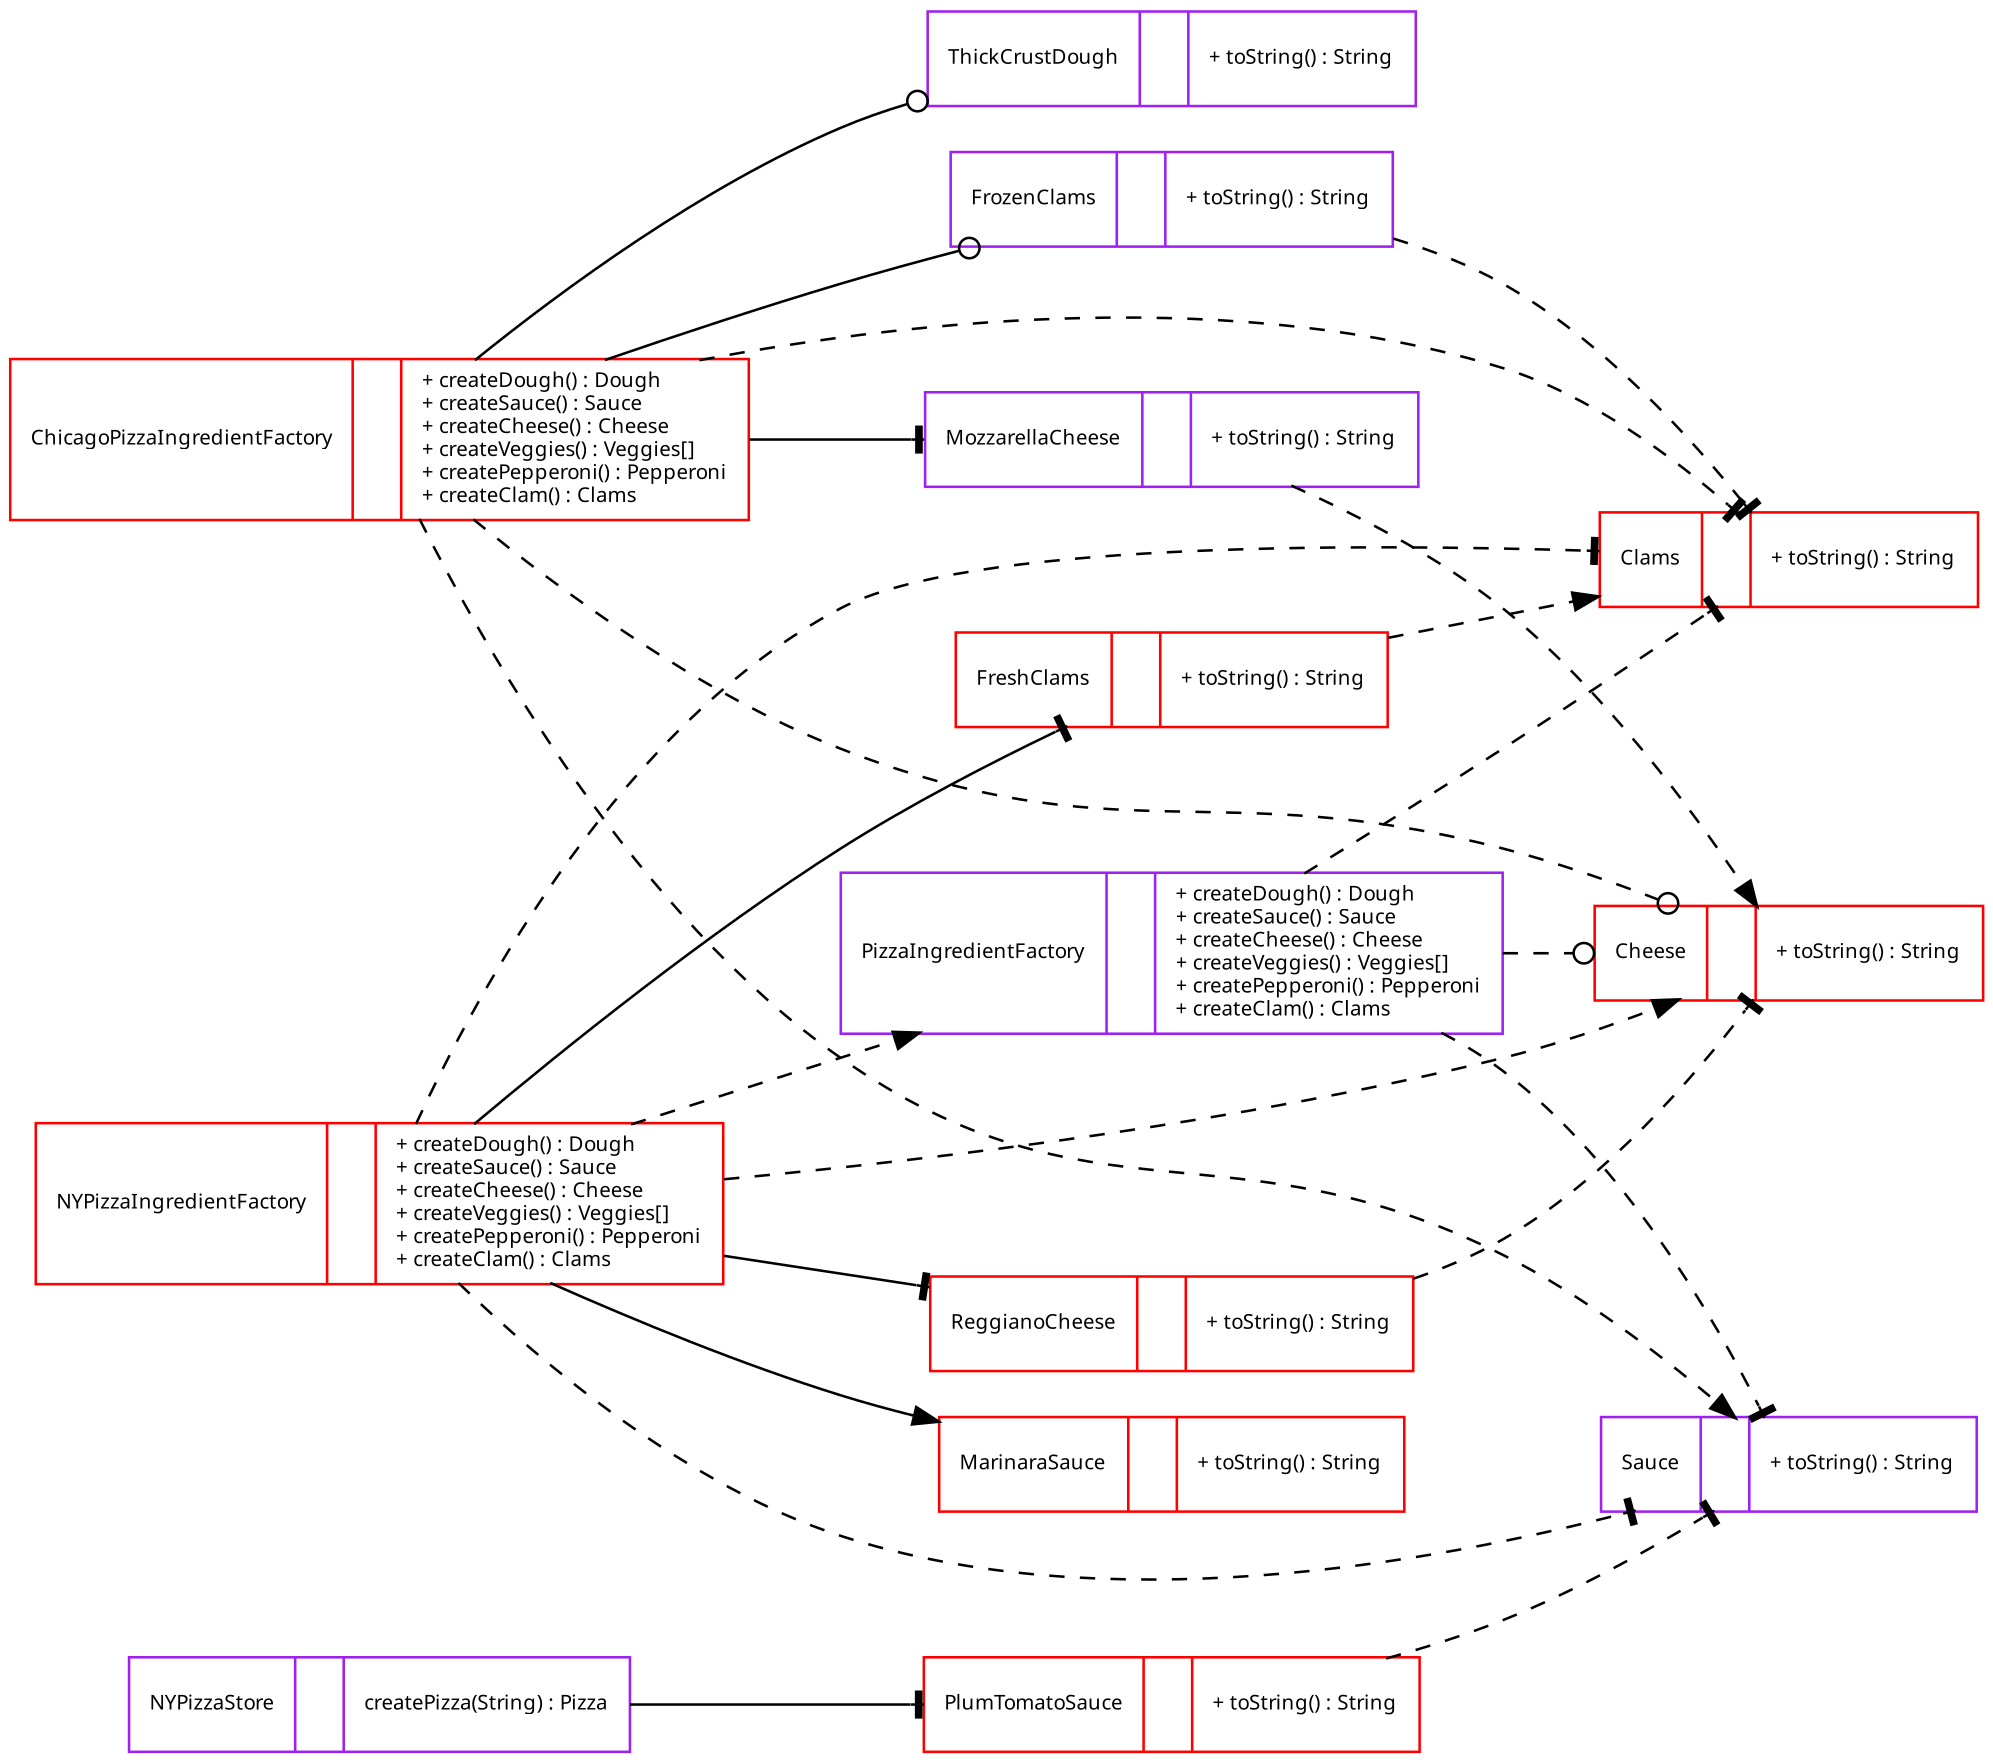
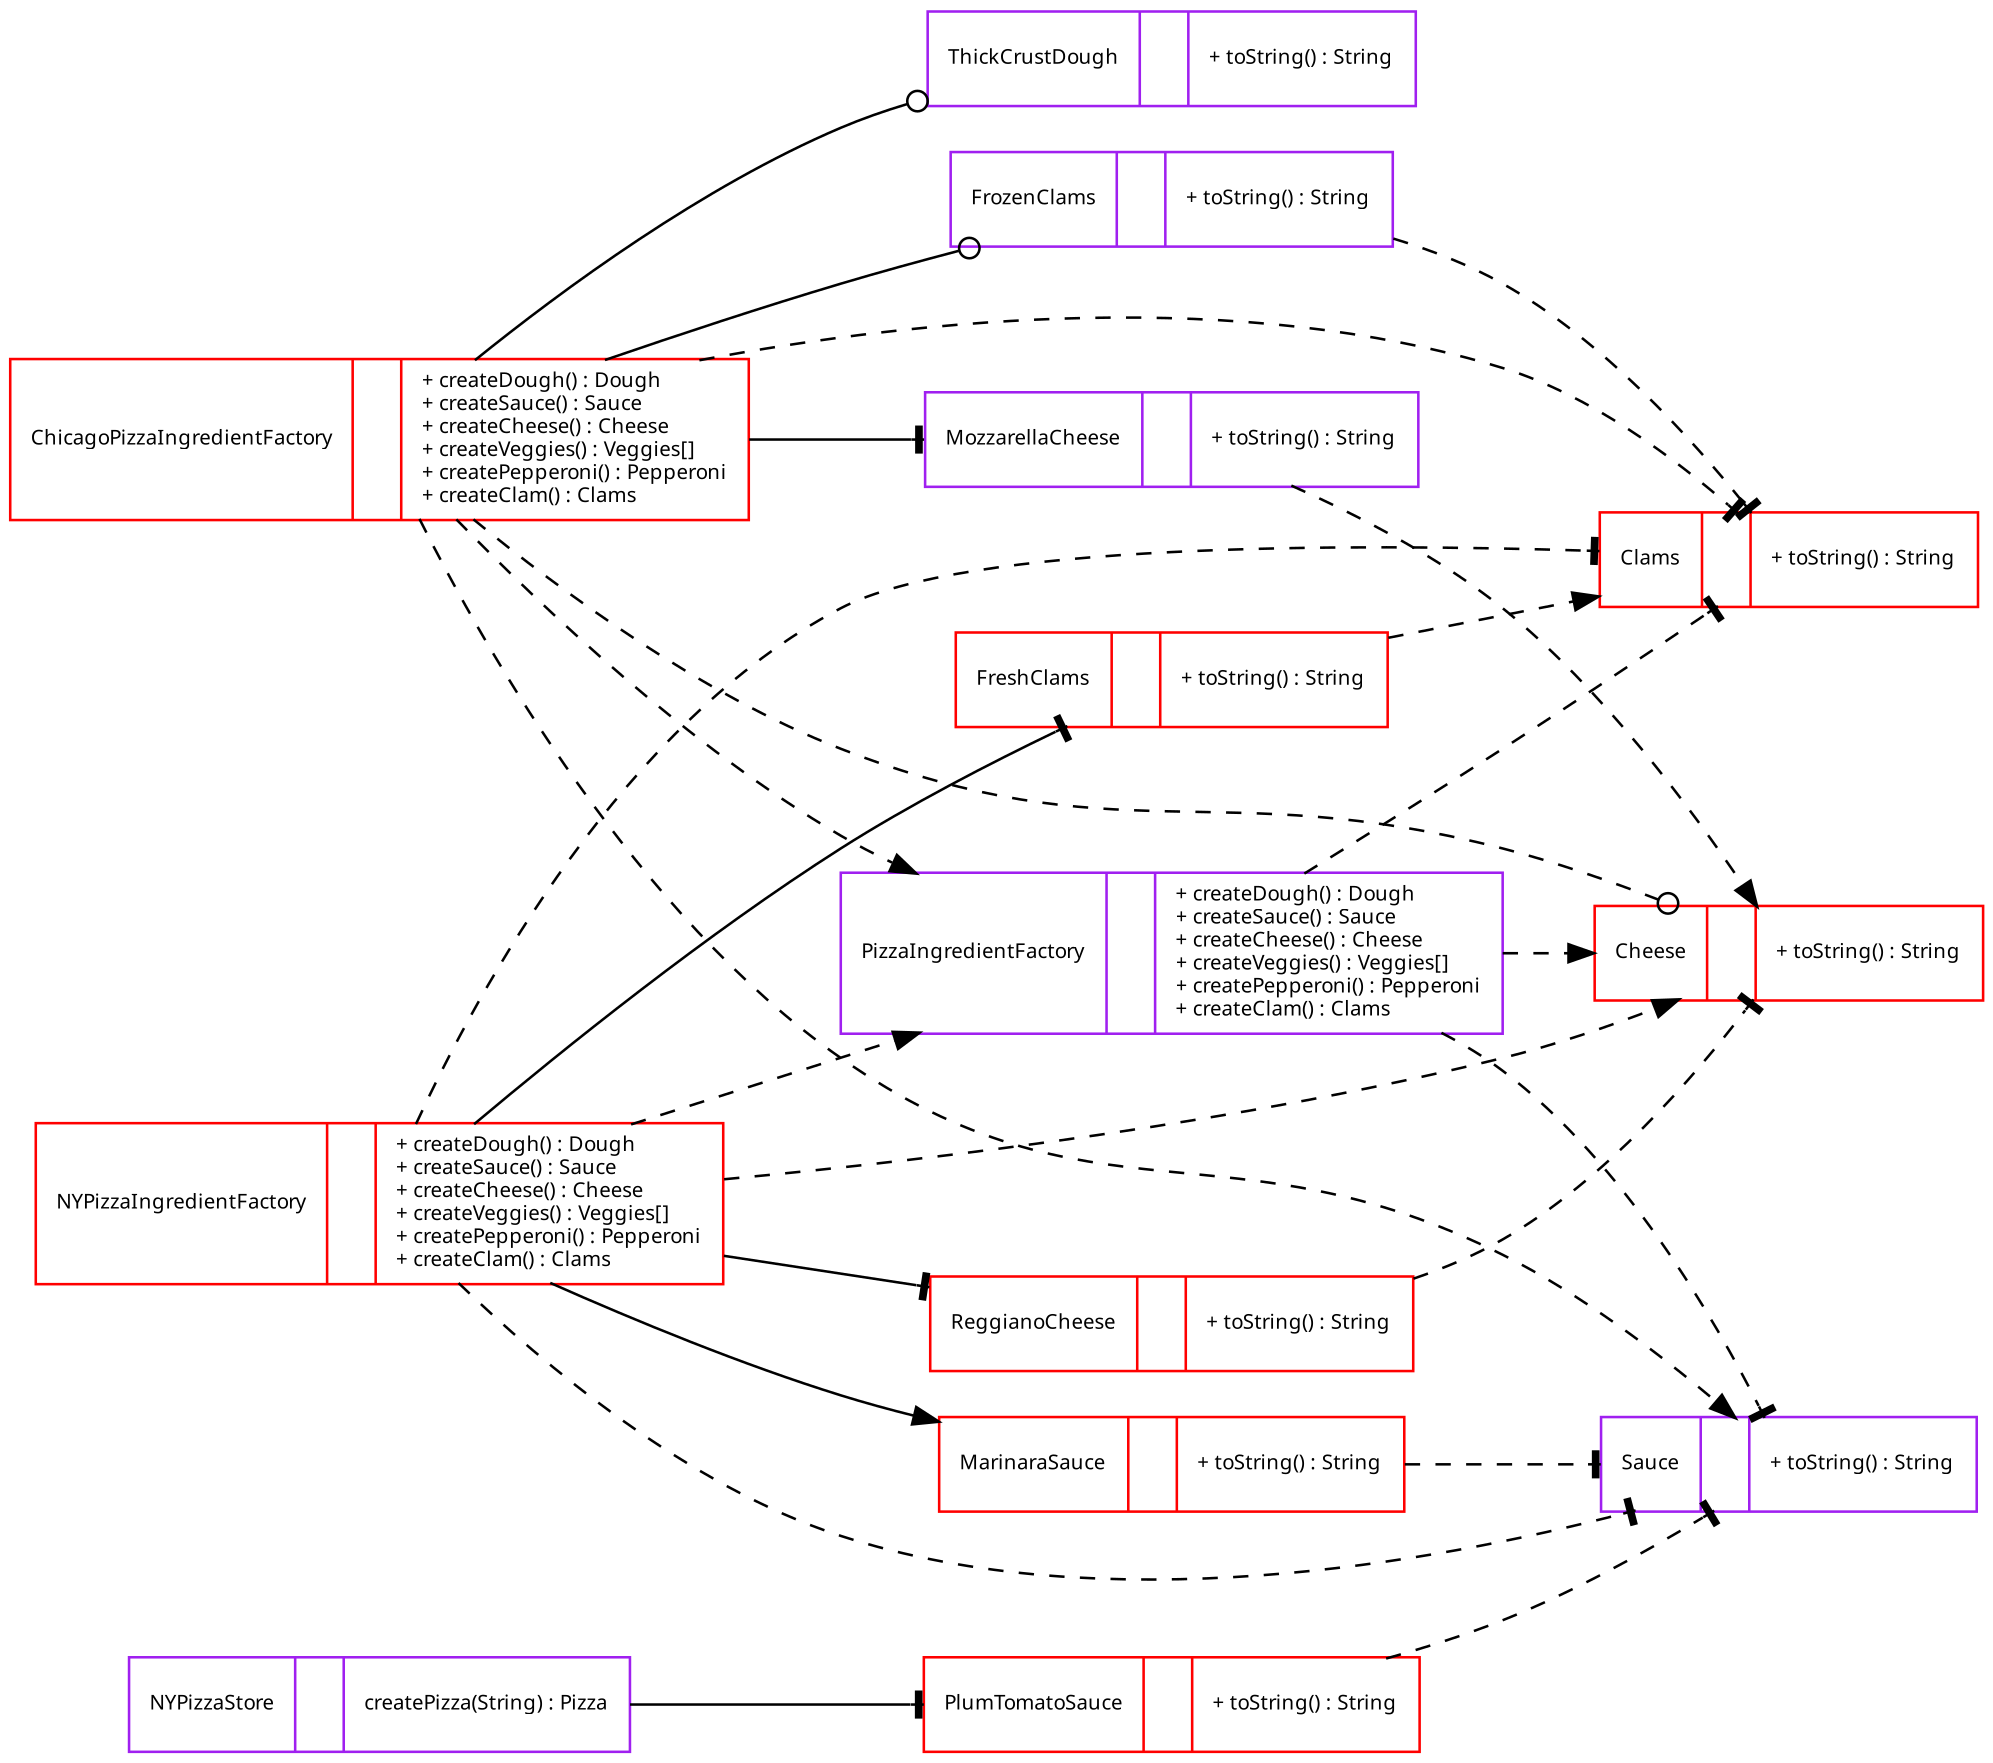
none -> (661, 708)
(1538, 953) -> (1538, 953)
none -> (1496, 1464)
